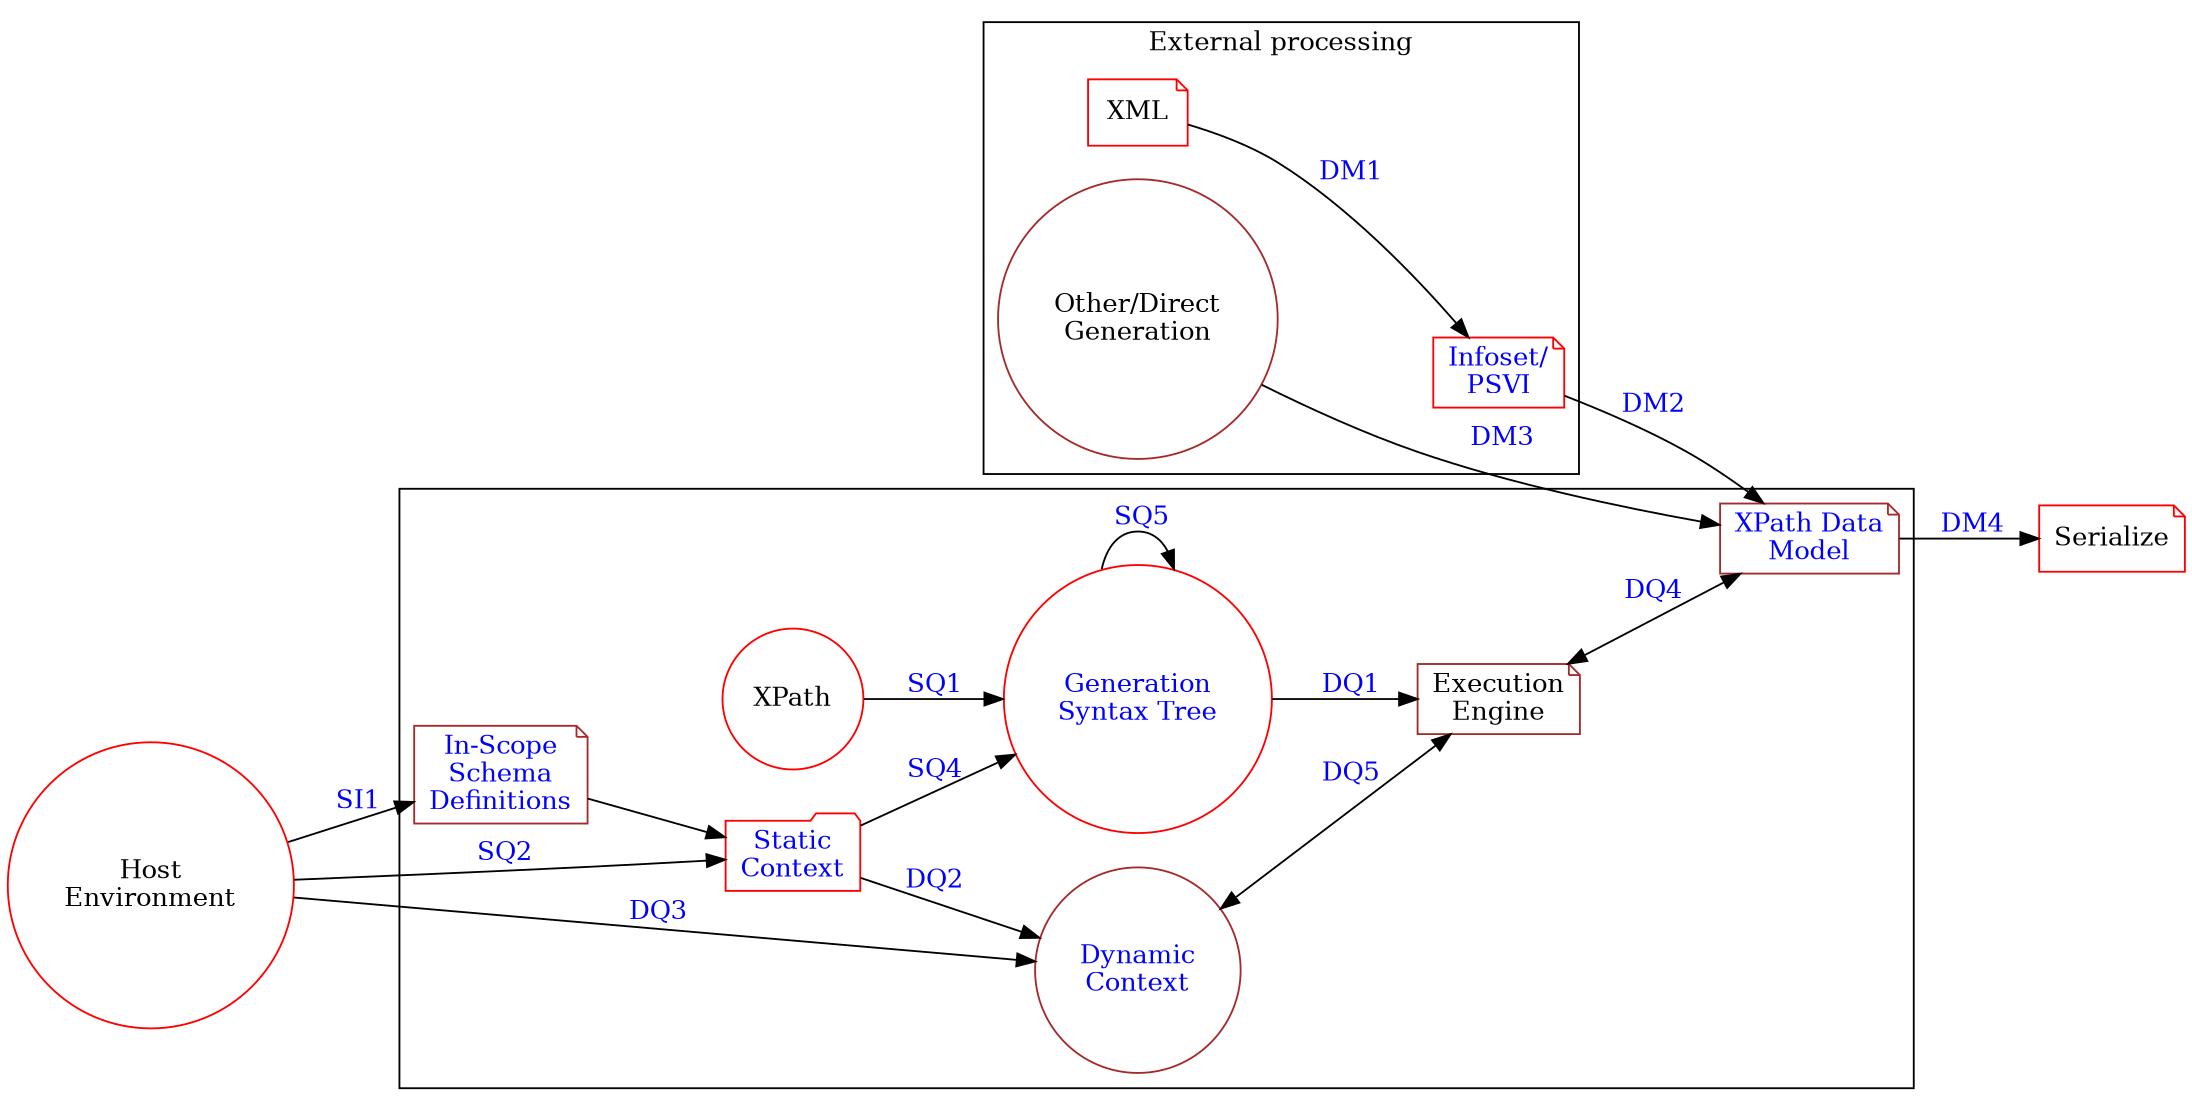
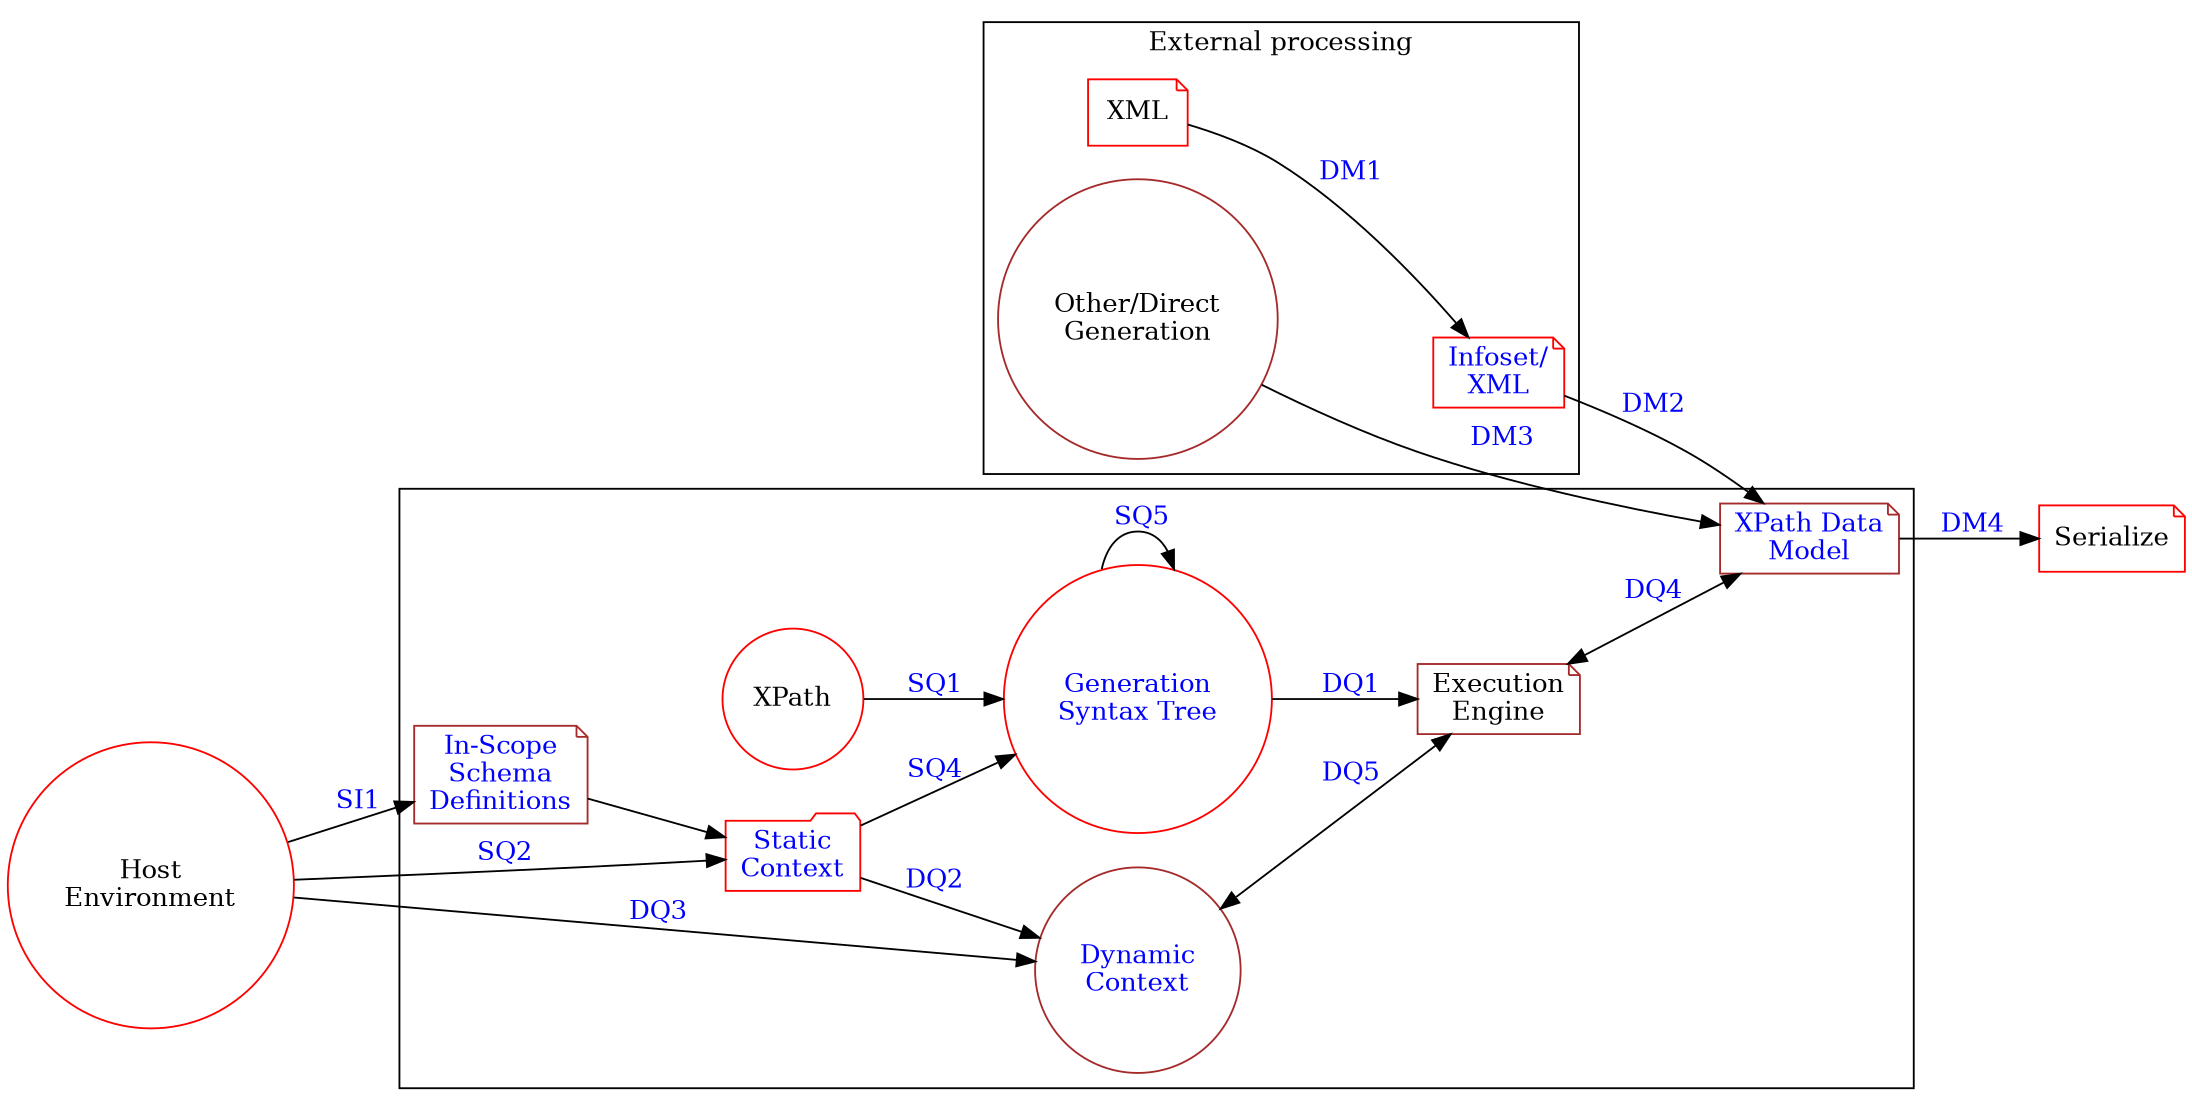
(1499, 373) -> (1499, 373)
